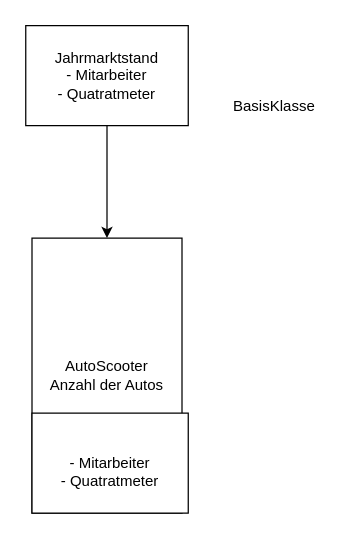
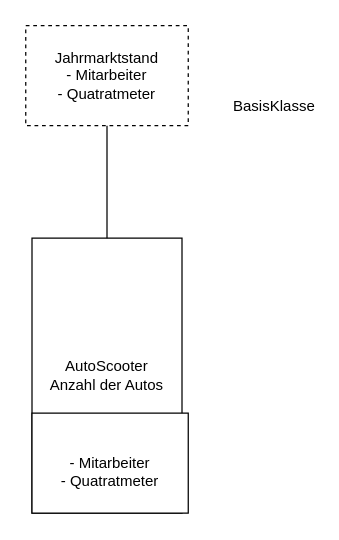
(107, 76) -> (107, 76)
(107, 228) -> (107, 231)
